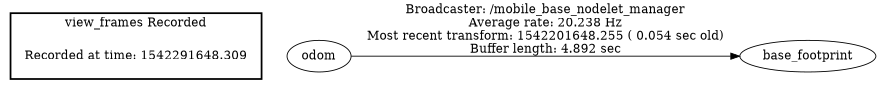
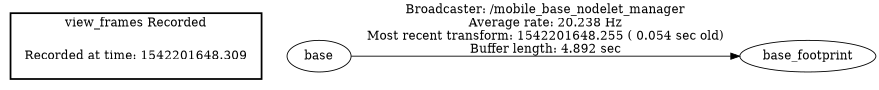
(136, 56) -> (136, 56)
(319, 56) -> (319, 56)
